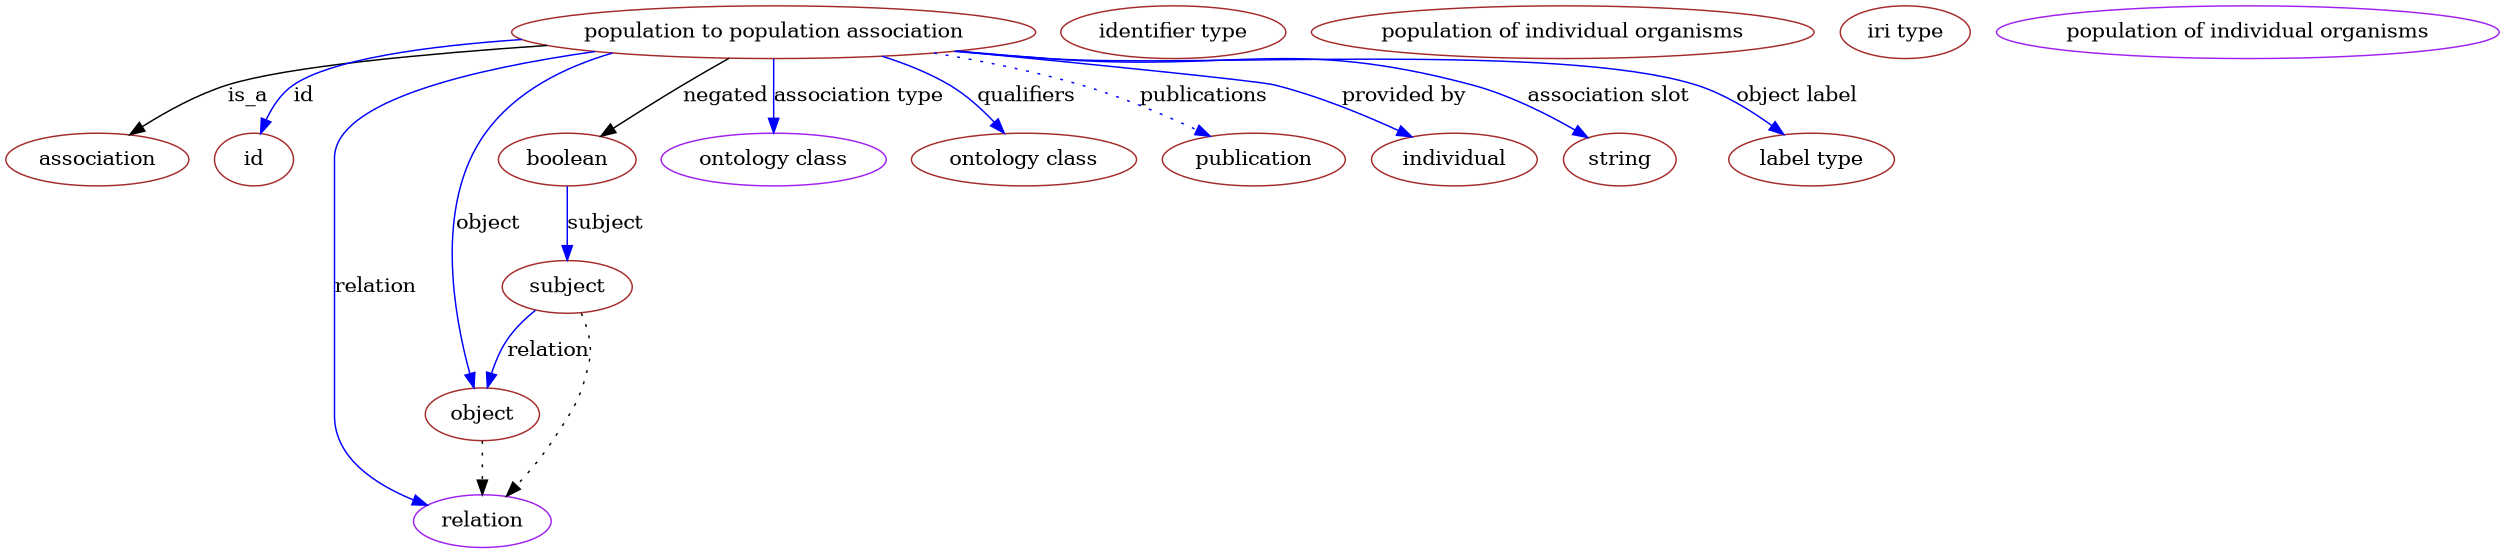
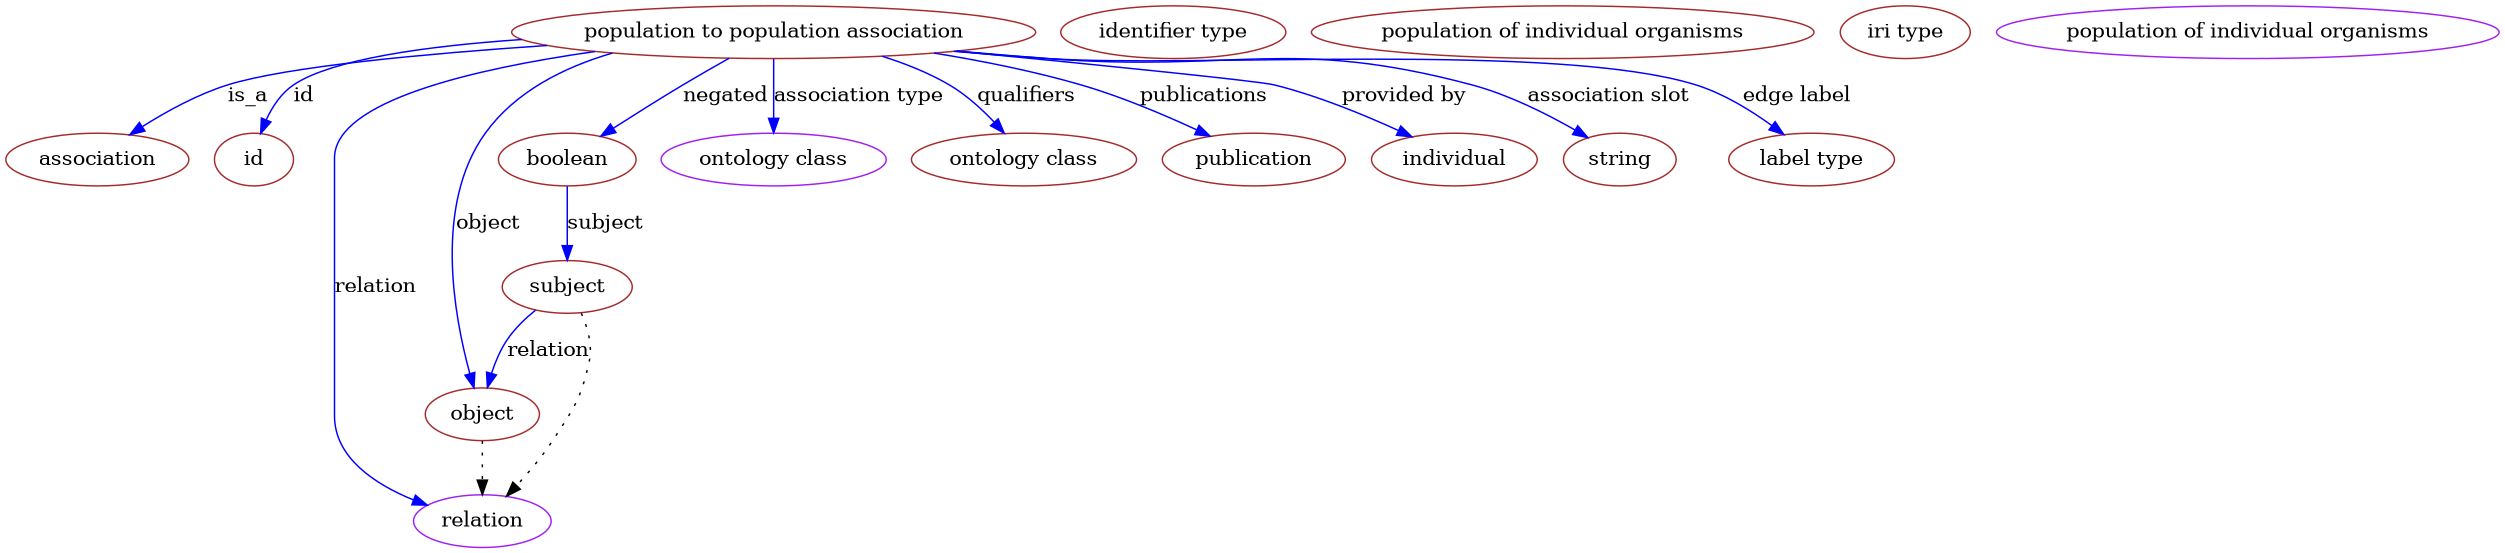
(298, 70) -> (298, 70)
(1068, 81) -> (1068, 81)
(671, 92) -> (671, 92)
(1797, 96) -> (1797, 96)
